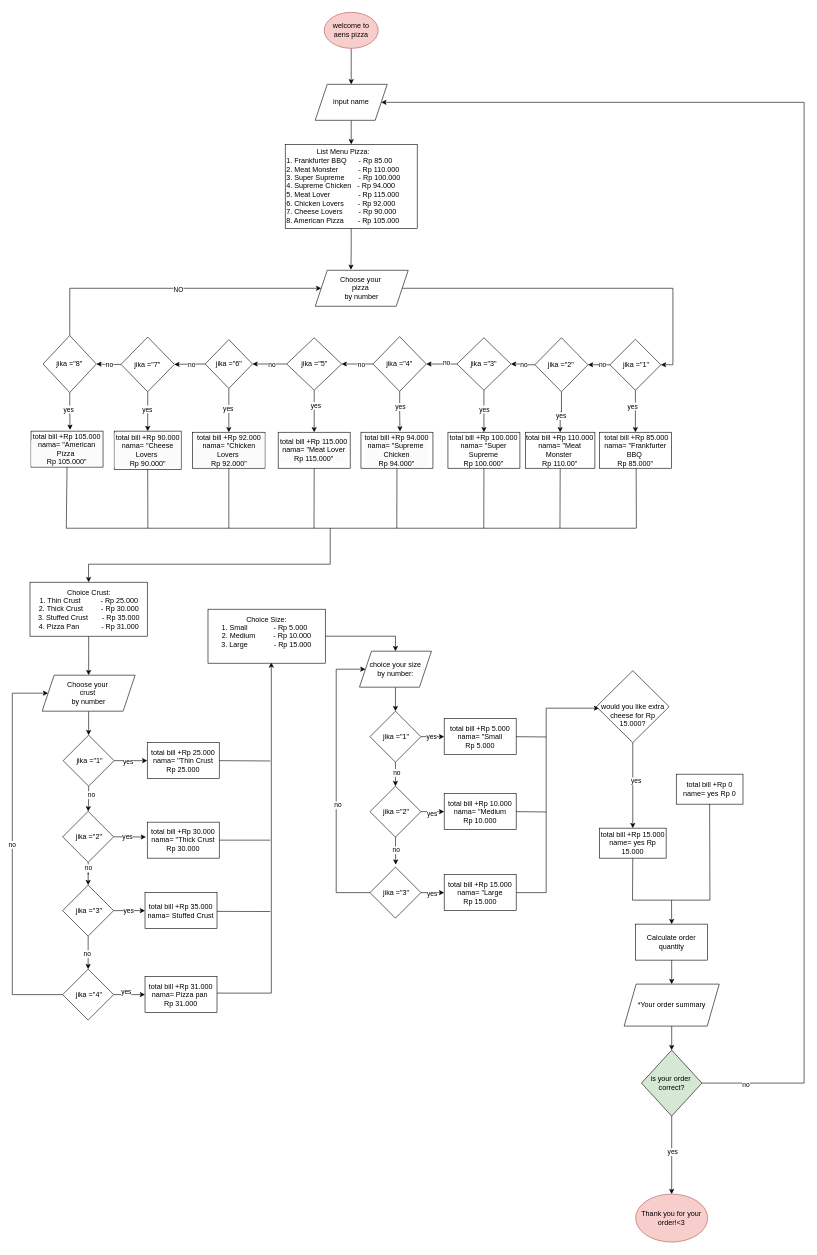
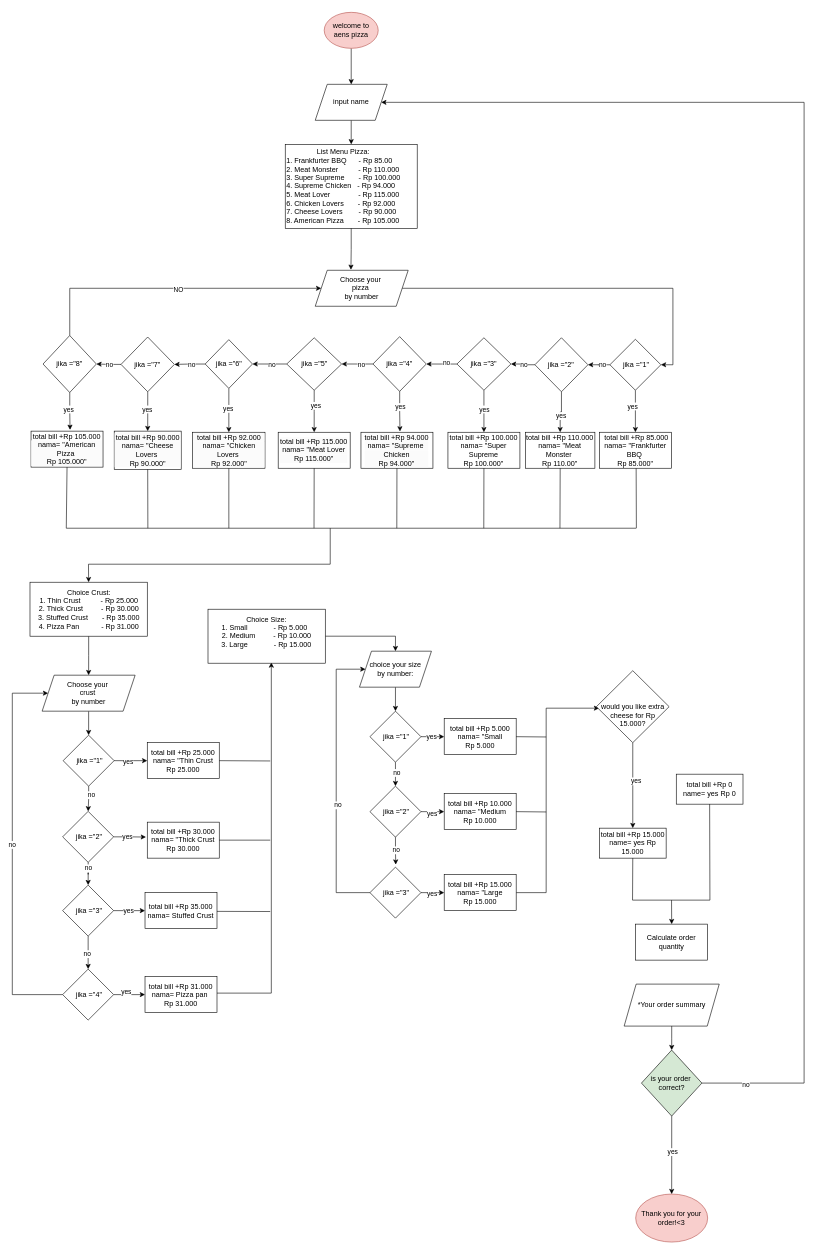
(672, 978) -> none
